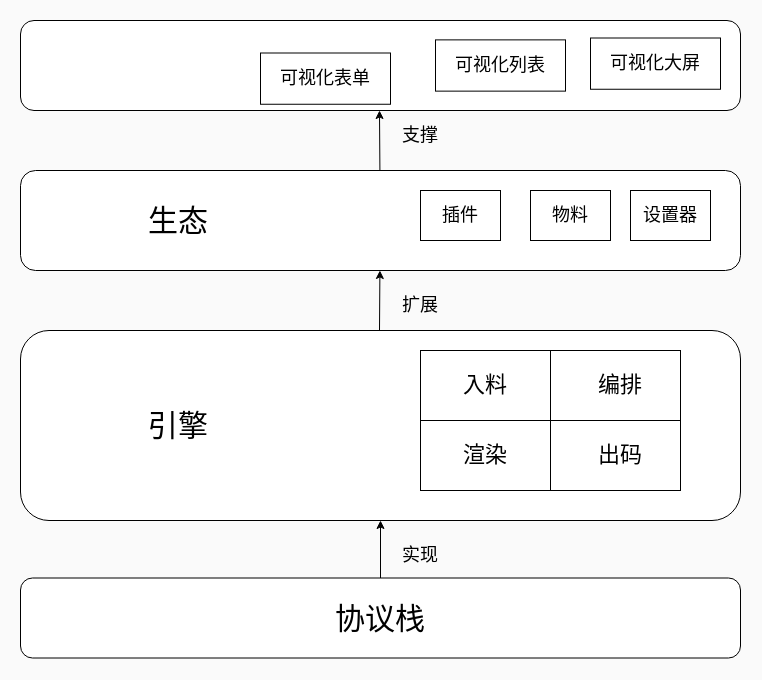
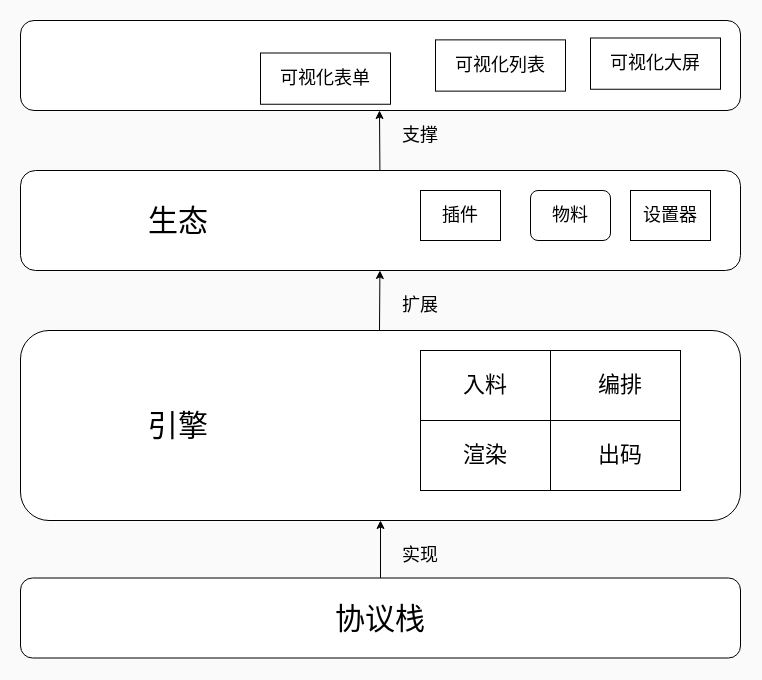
(571, 216) -> (571, 216)
